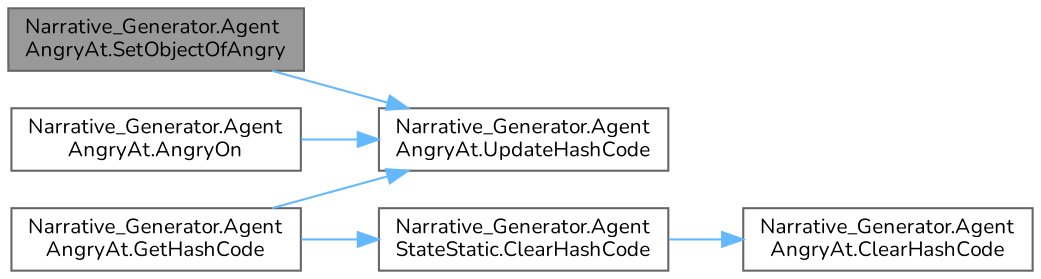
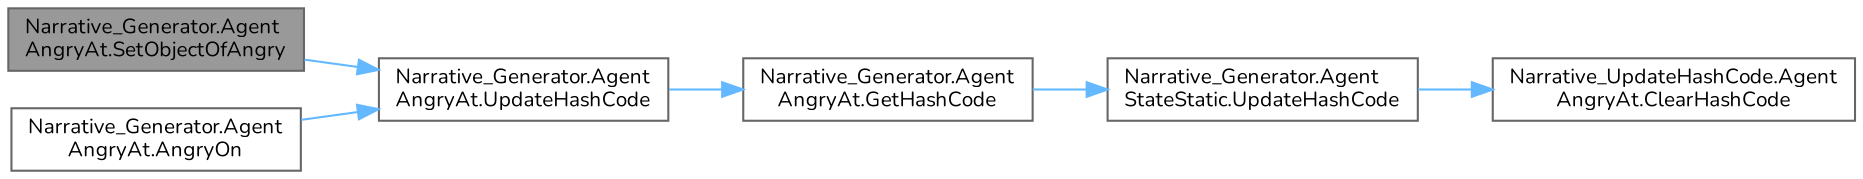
(330, 192) -> (695, 90)
(524, 239) -> (1263, 90)
(888, 239) -> (1674, 90)
